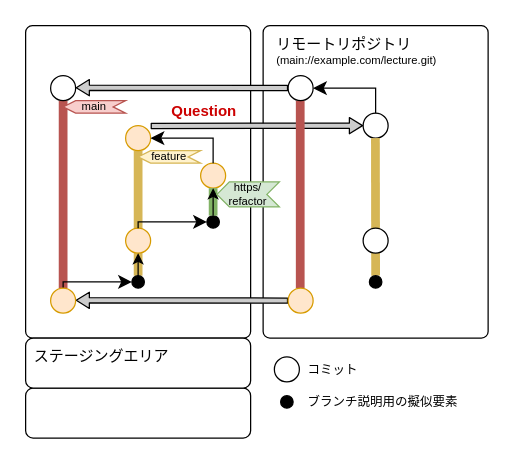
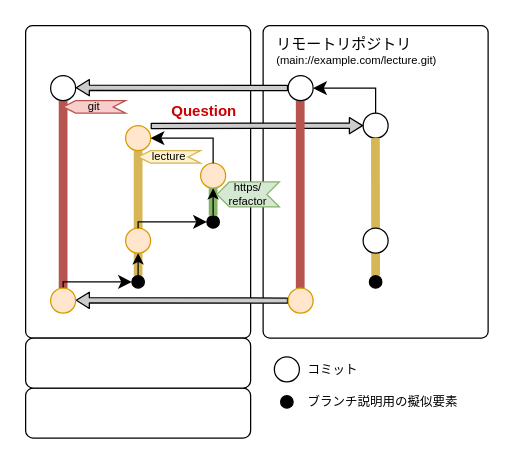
(94, 107) -> (94, 107)
(169, 157) -> (169, 157)
(104, 357) -> none
